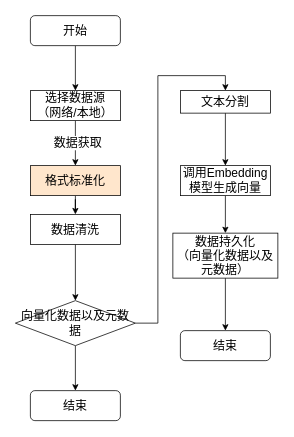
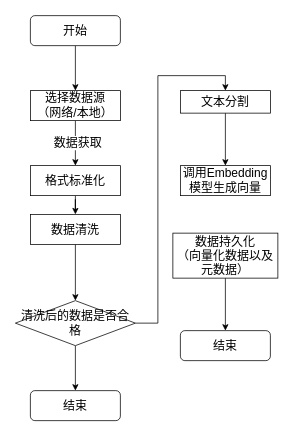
(75, 180) -> (75, 180)
(225, 212) -> none
(75, 323) -> (75, 323)
